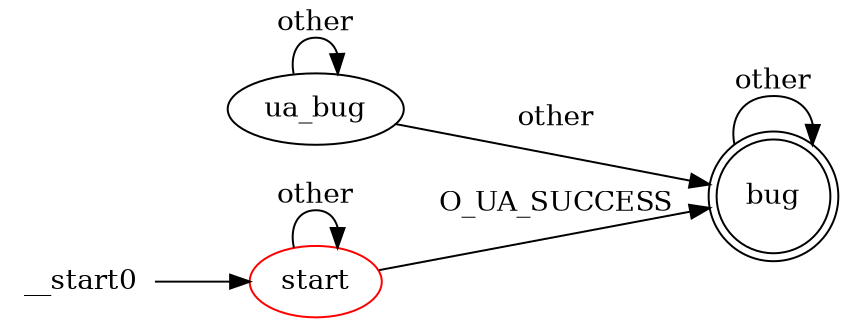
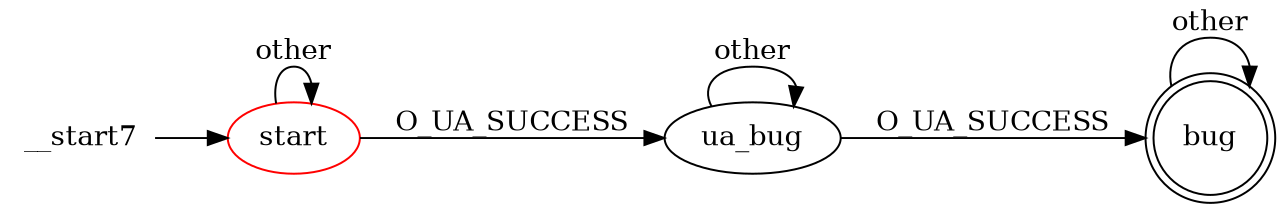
(556, 118) -> (993, 123)
(534, 241) -> (502, 138)
(81, 282) -> (81, 138)
